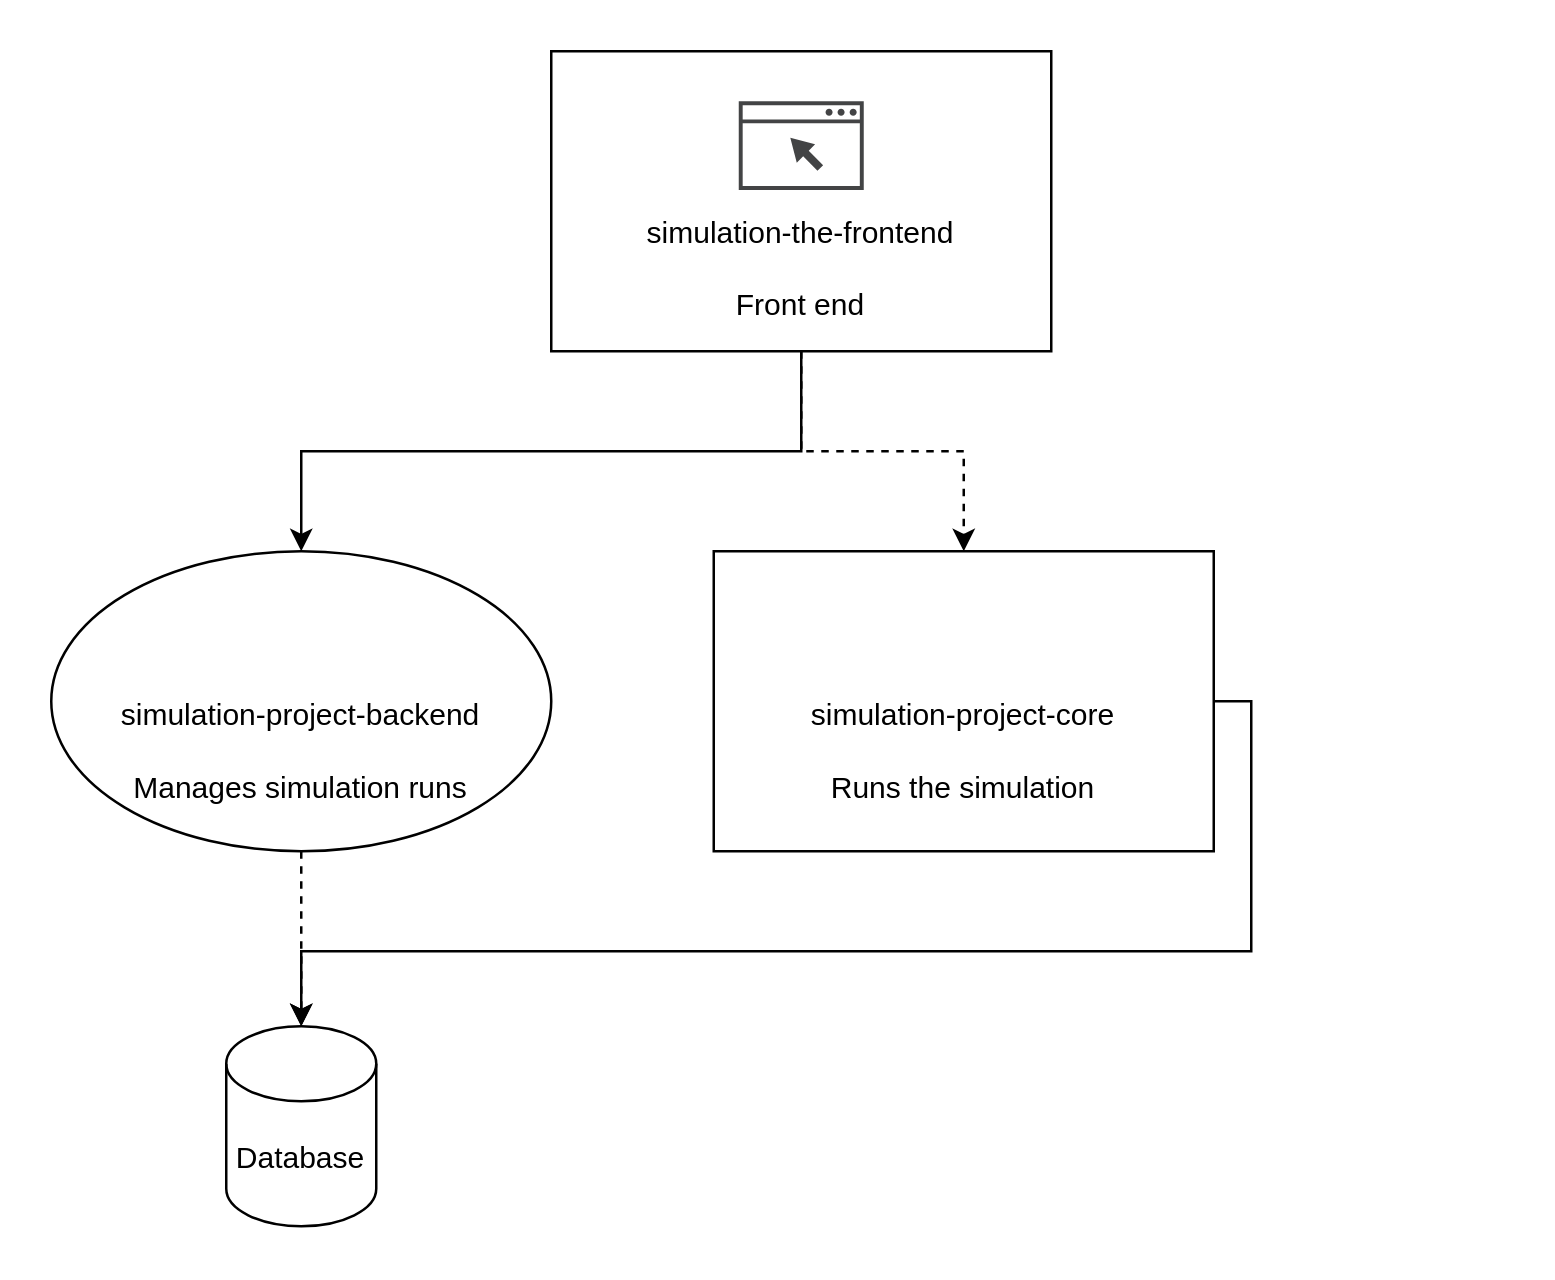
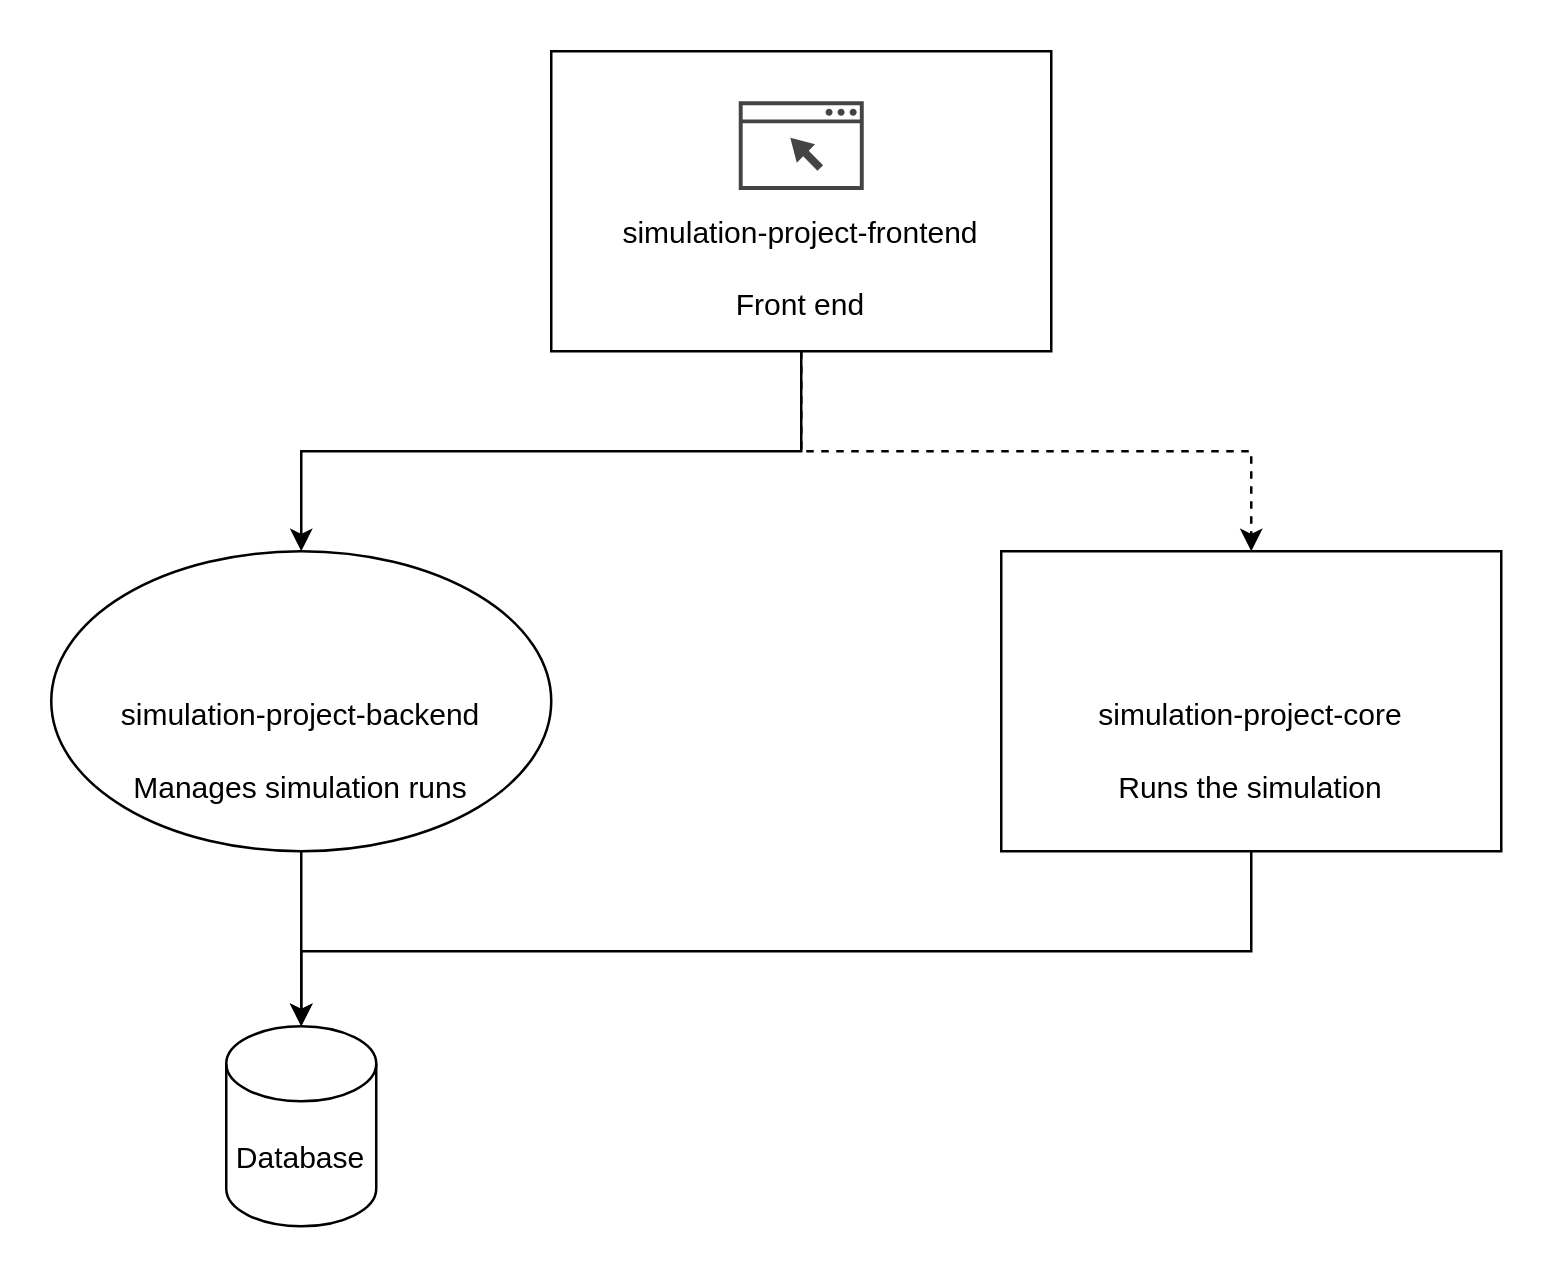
(801, 251) -> (801, 251)
(964, 701) -> (1251, 701)
(301, 897) -> (301, 897)
